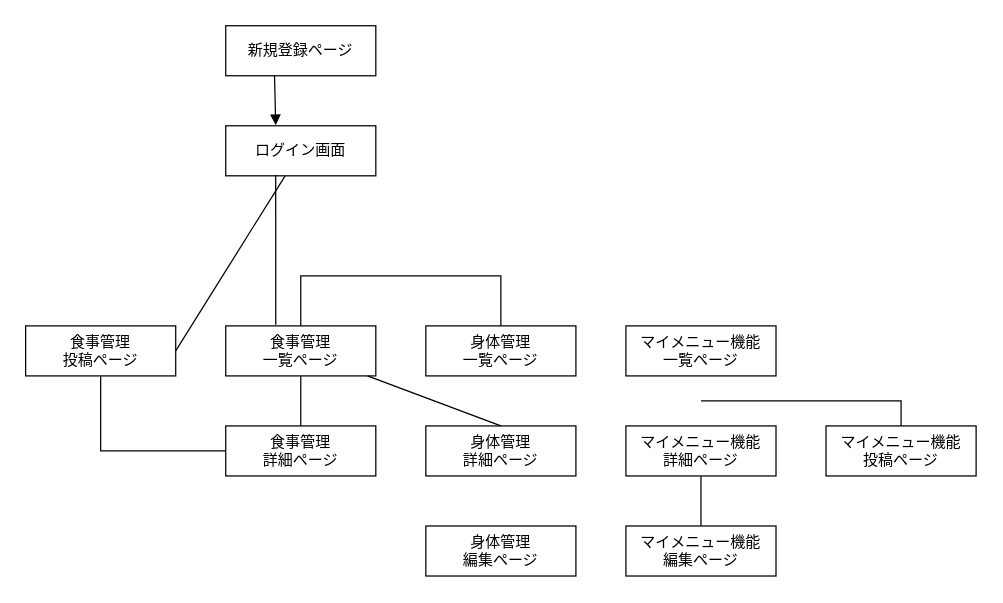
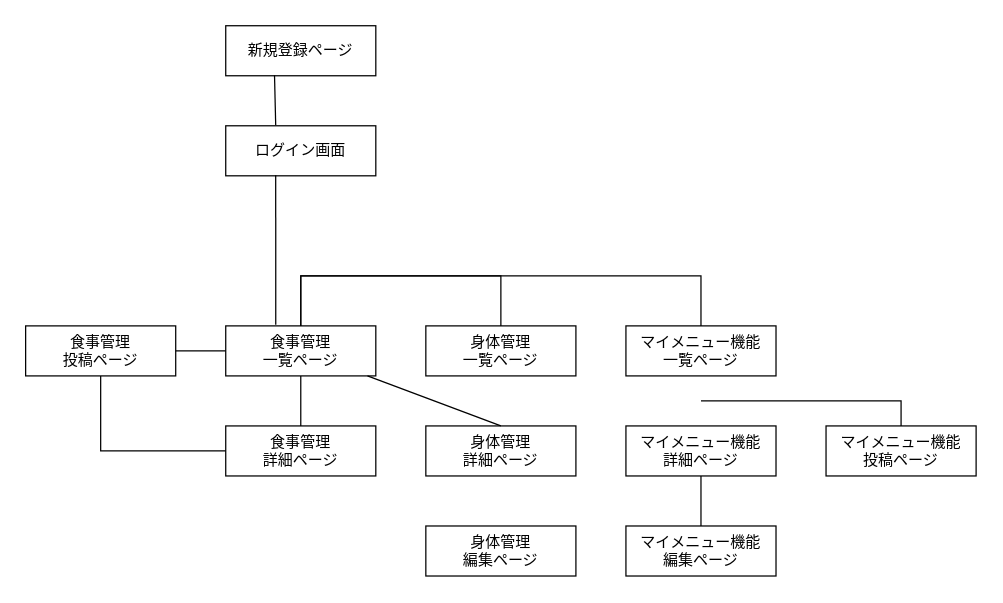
(275, 113) -> (275, 118)
(224, 272) -> (201, 351)
none -> (627, 276)
